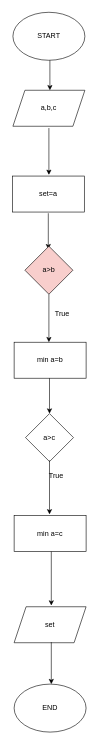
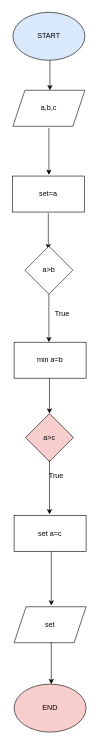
(49, 36) -> (49, 36)
(49, 270) -> (49, 270)
(50, 438) -> (50, 438)
(50, 534) -> (50, 534)
(50, 708) -> (50, 708)
